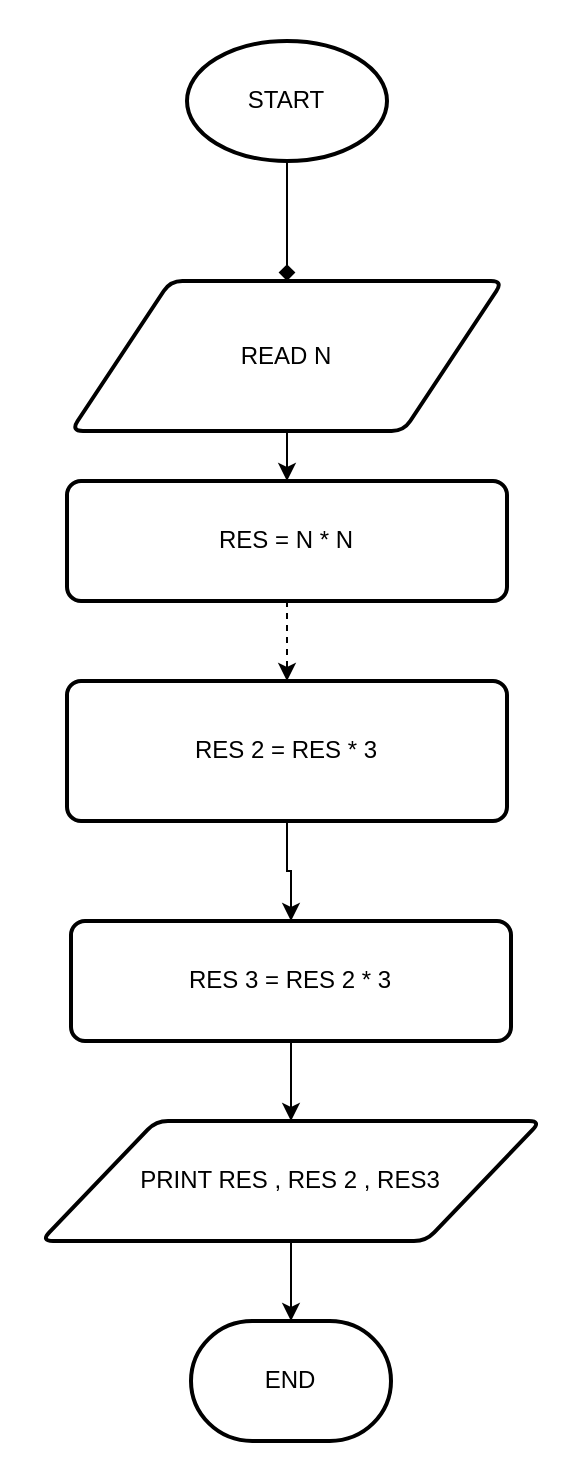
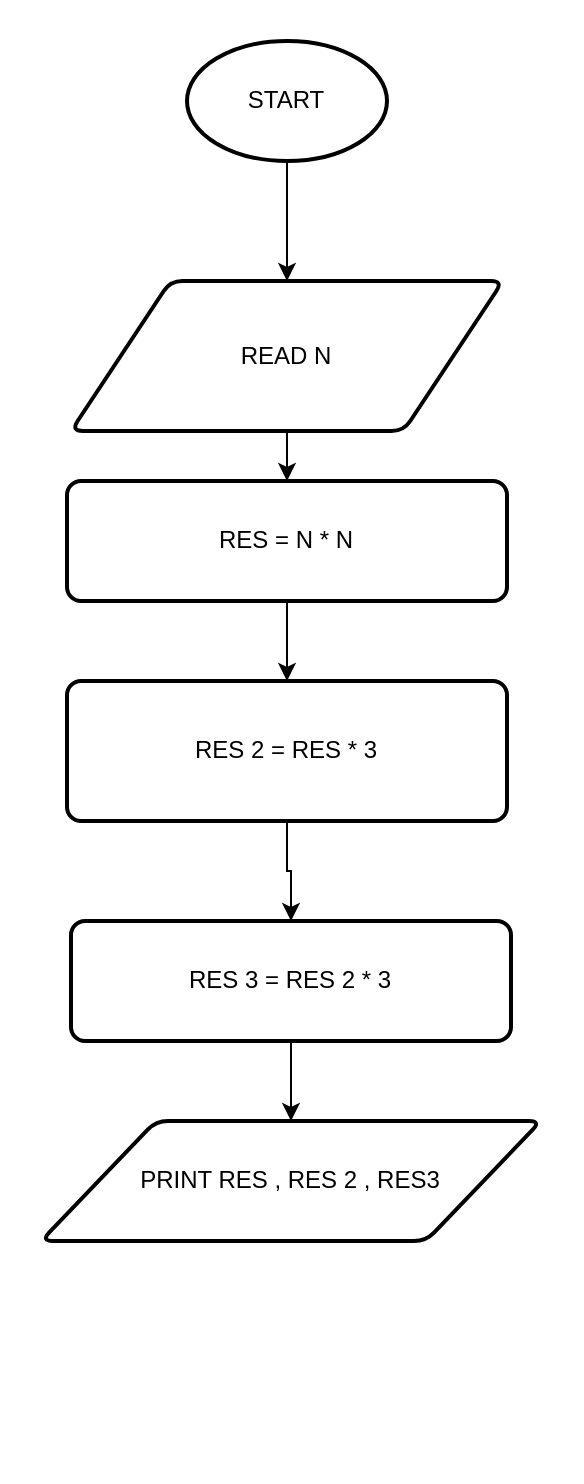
(287, 265) -> (287, 266)
(287, 633) -> (287, 633)
(291, 1274) -> none
(291, 1381) -> none
